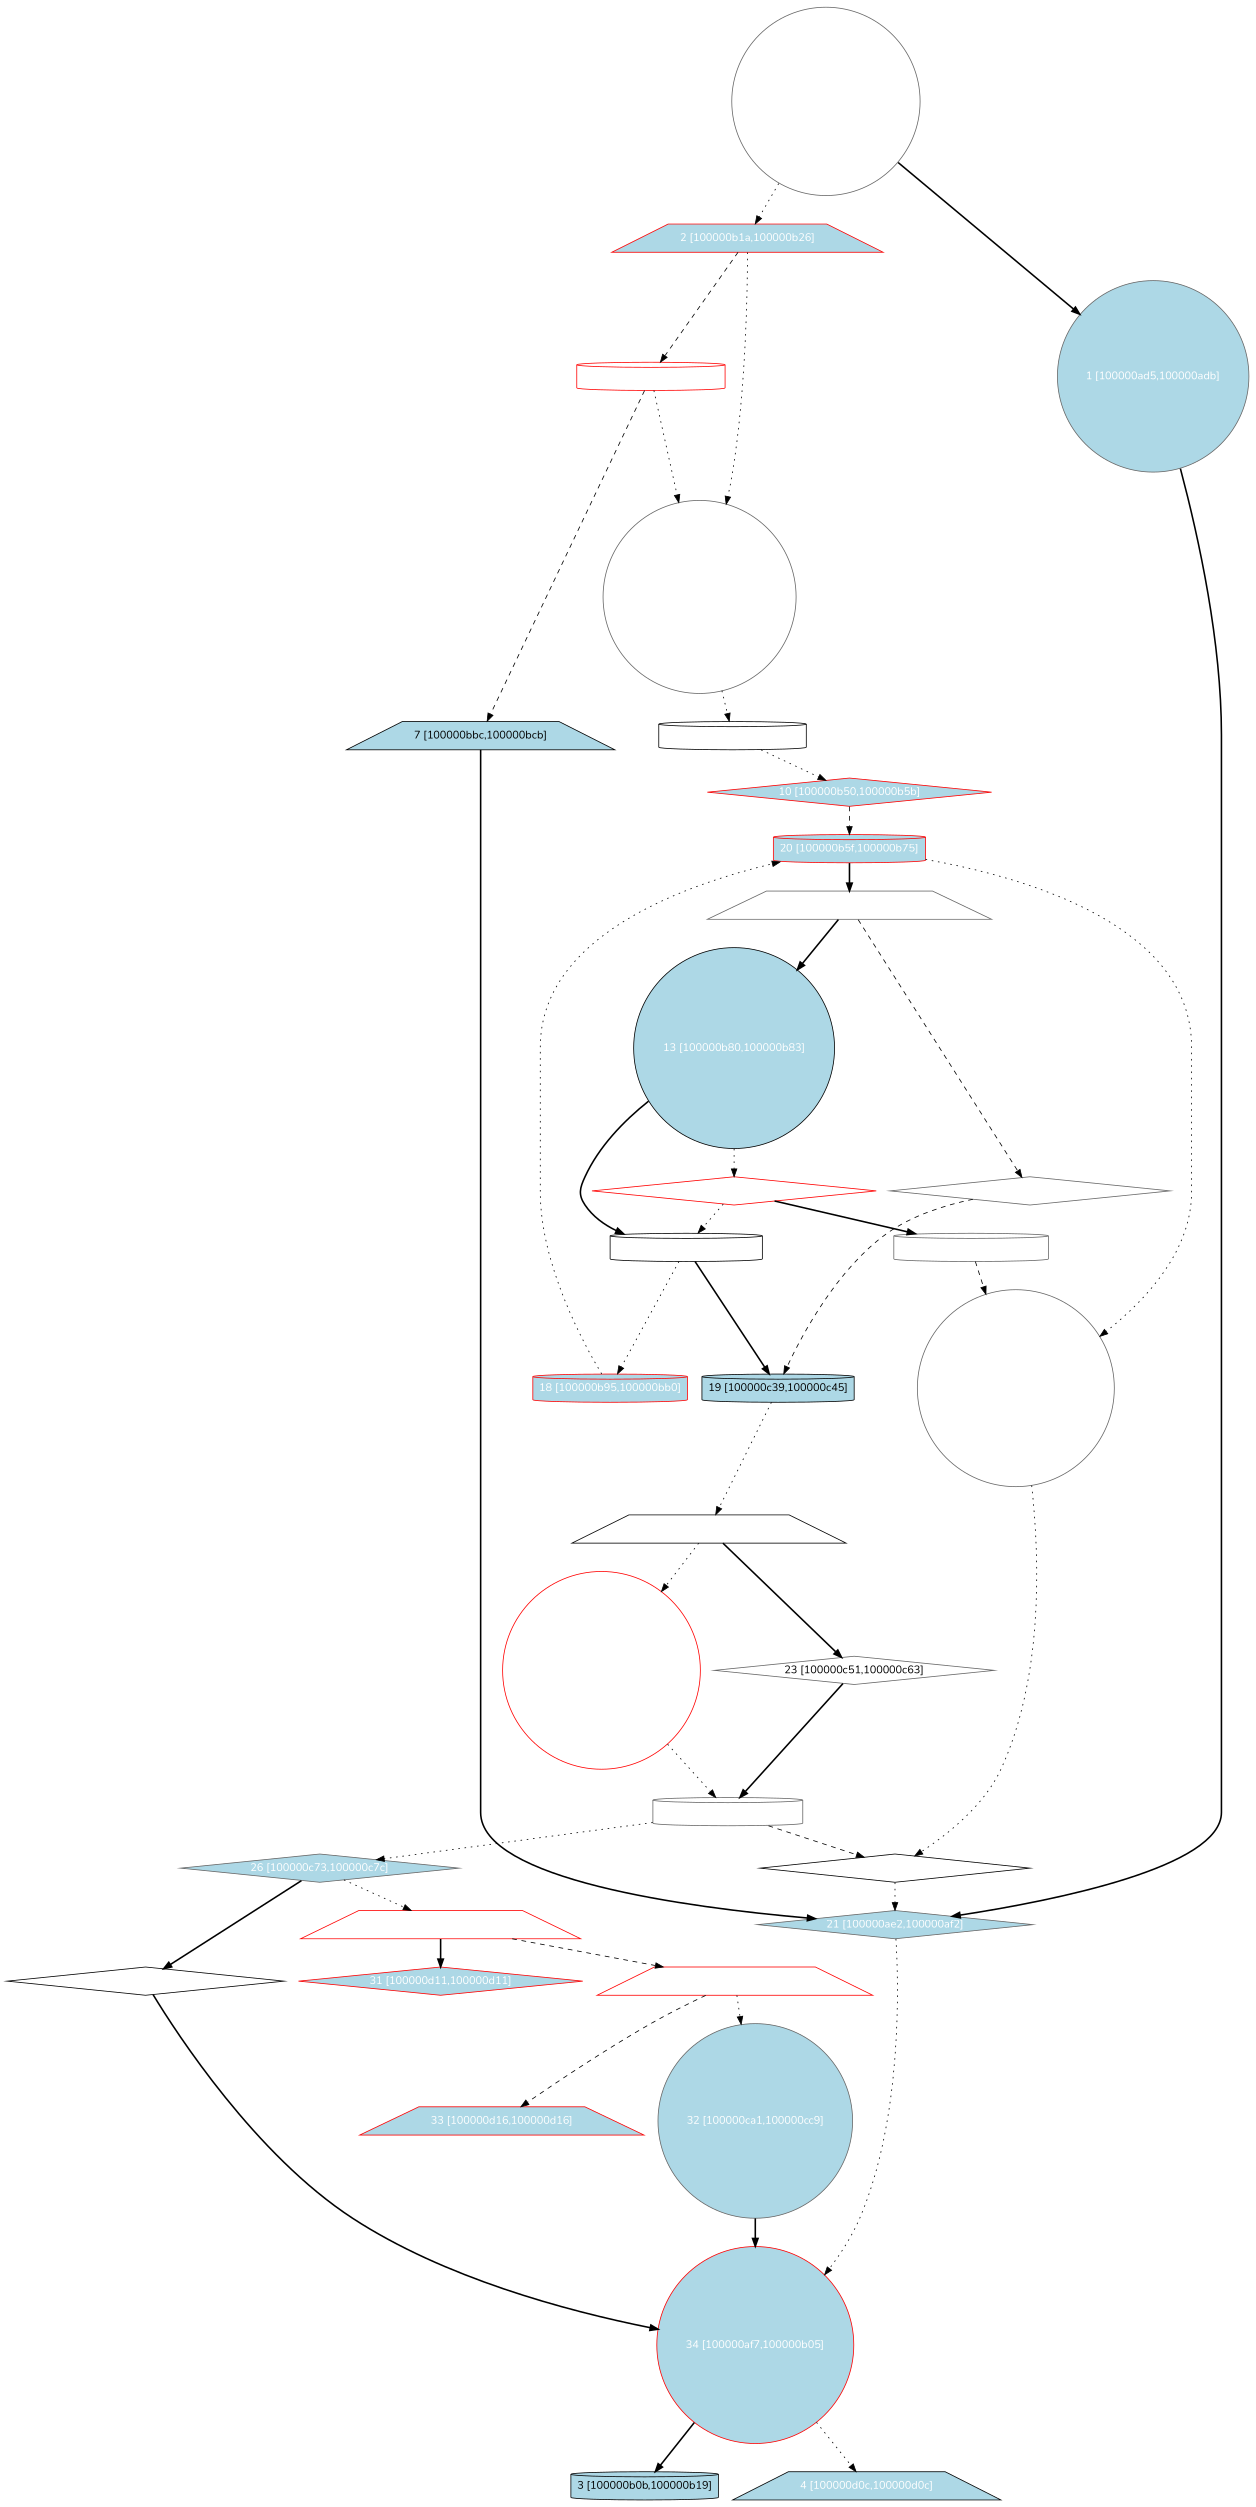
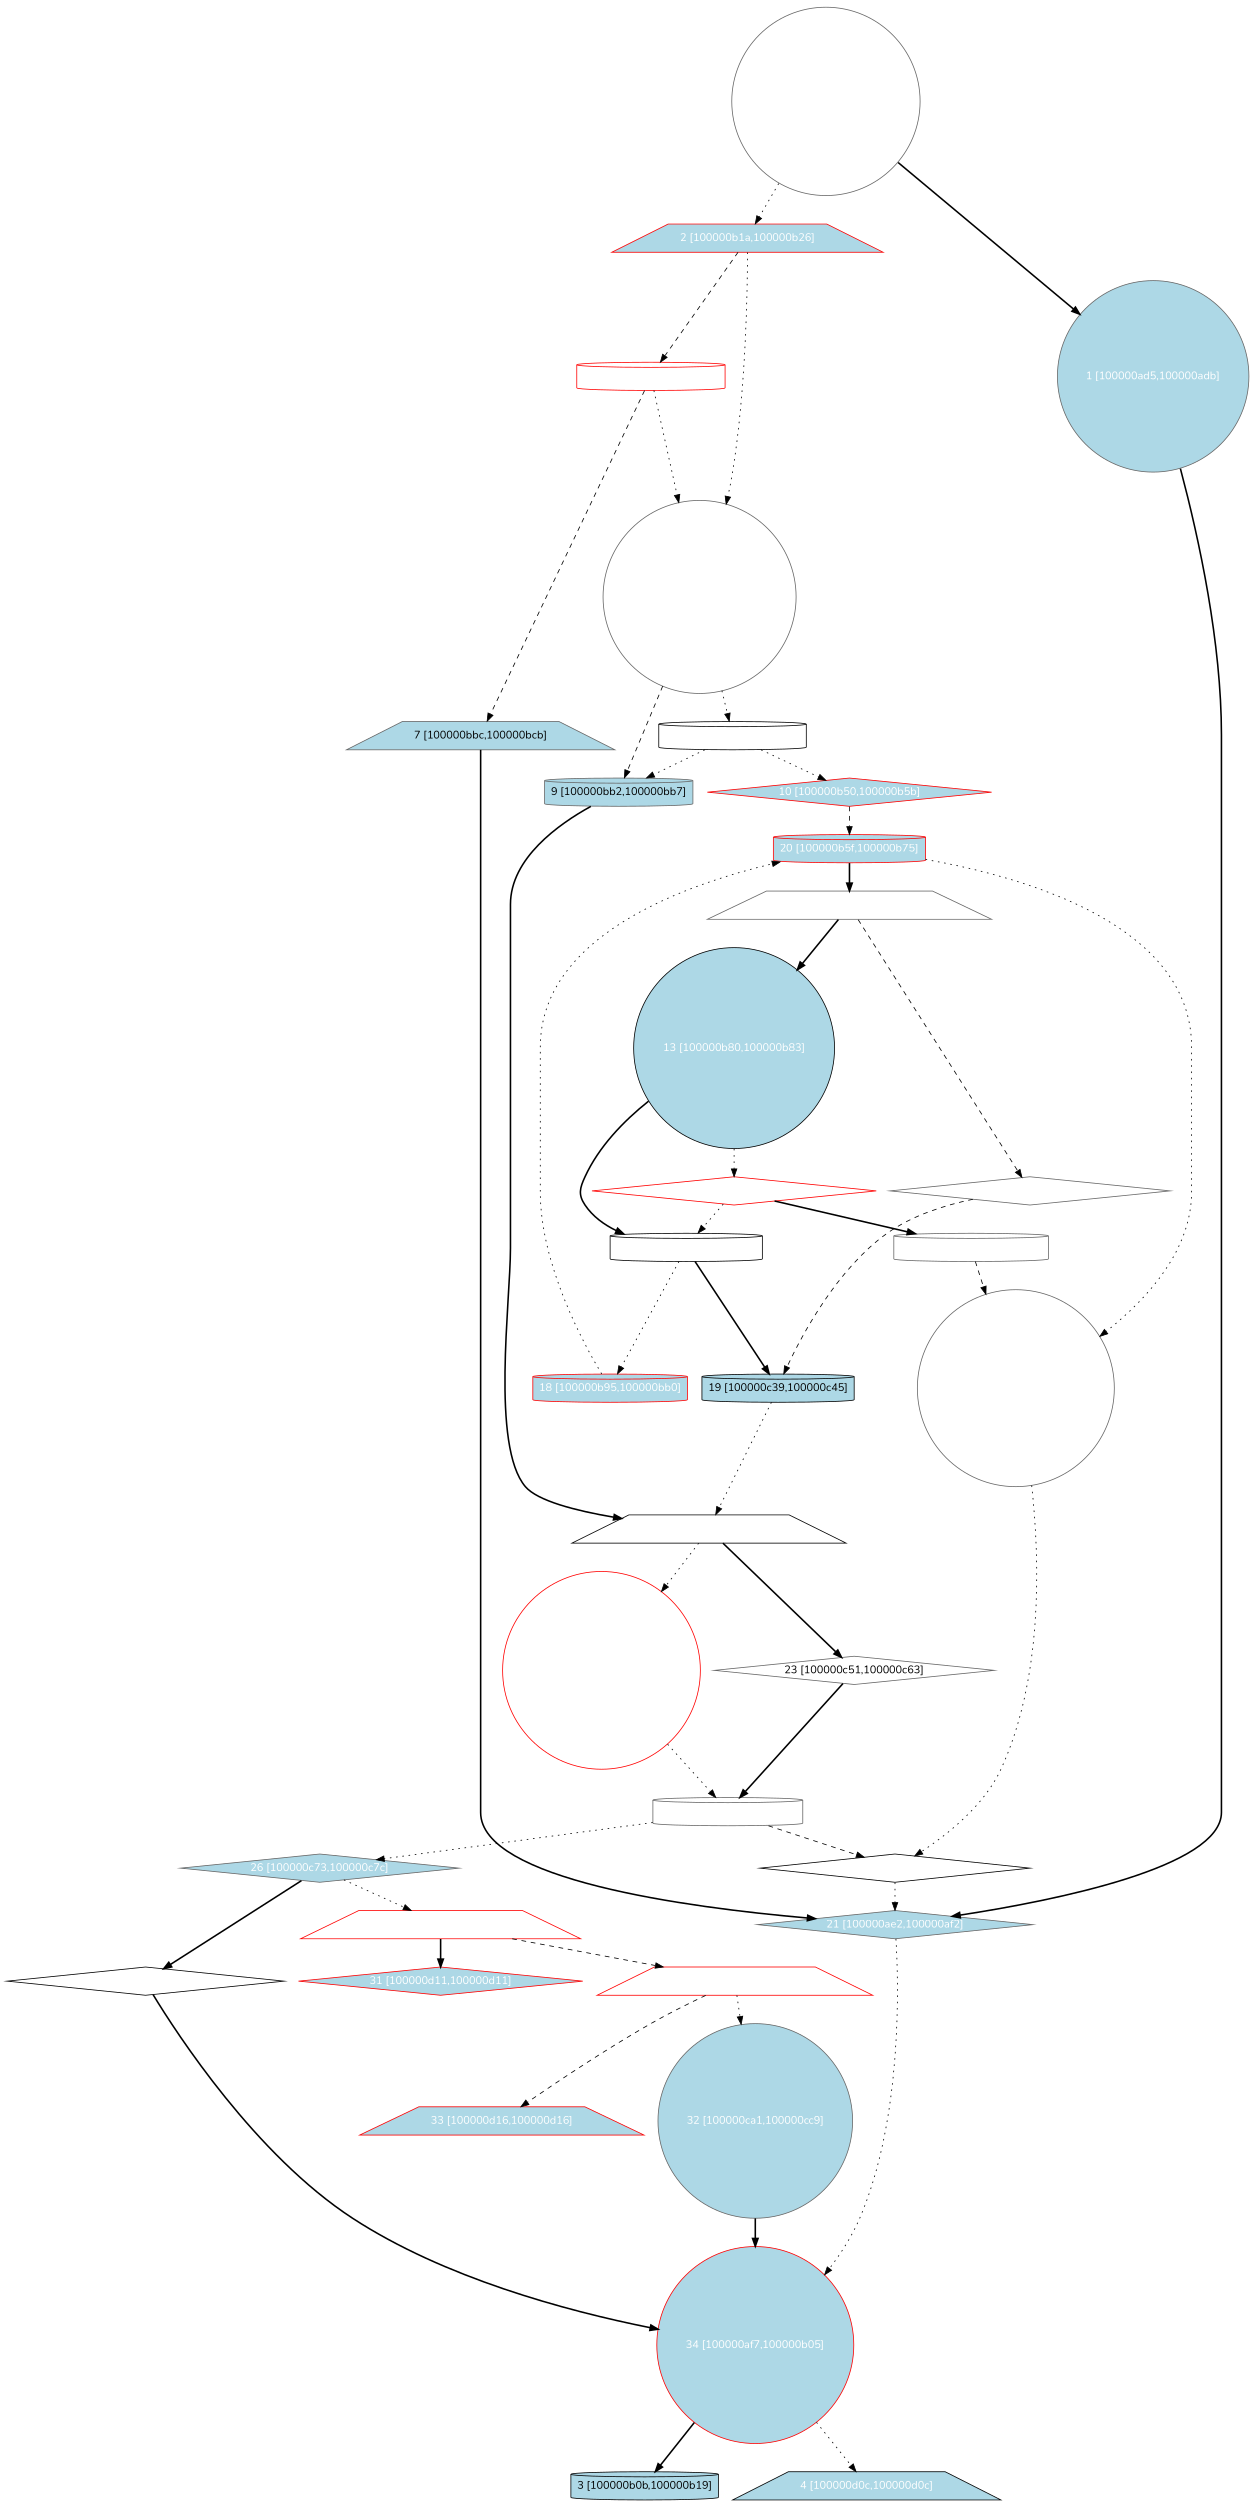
(481, 736) -> (481, 736)
none -> (619, 792)
